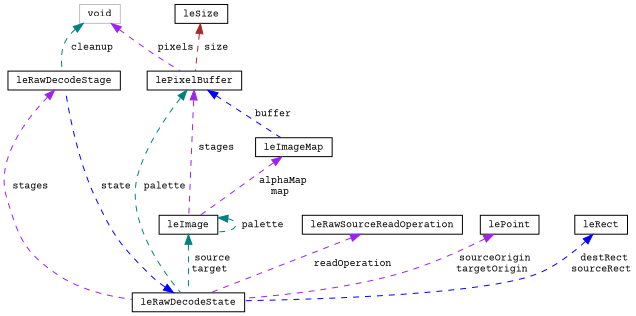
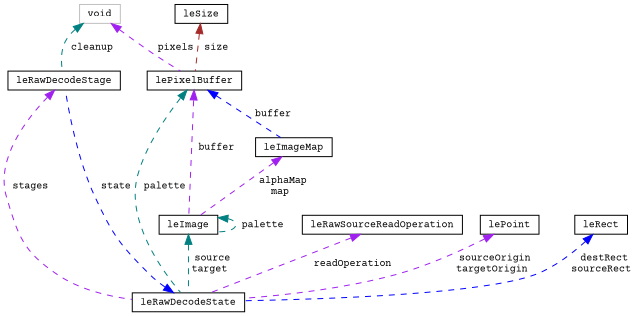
(214, 147) -> (214, 147)
